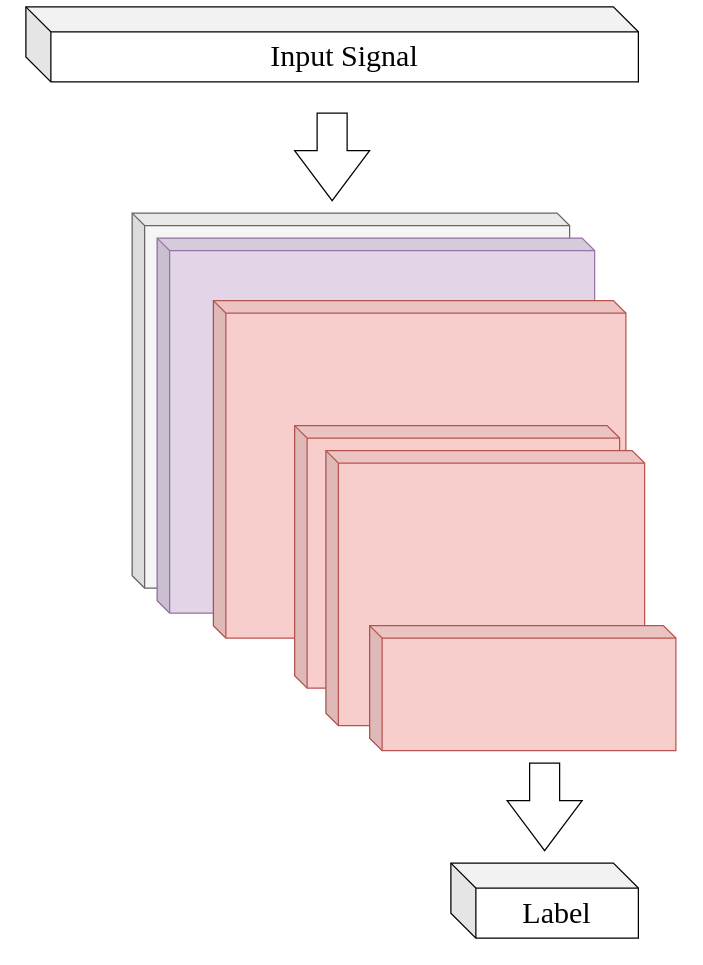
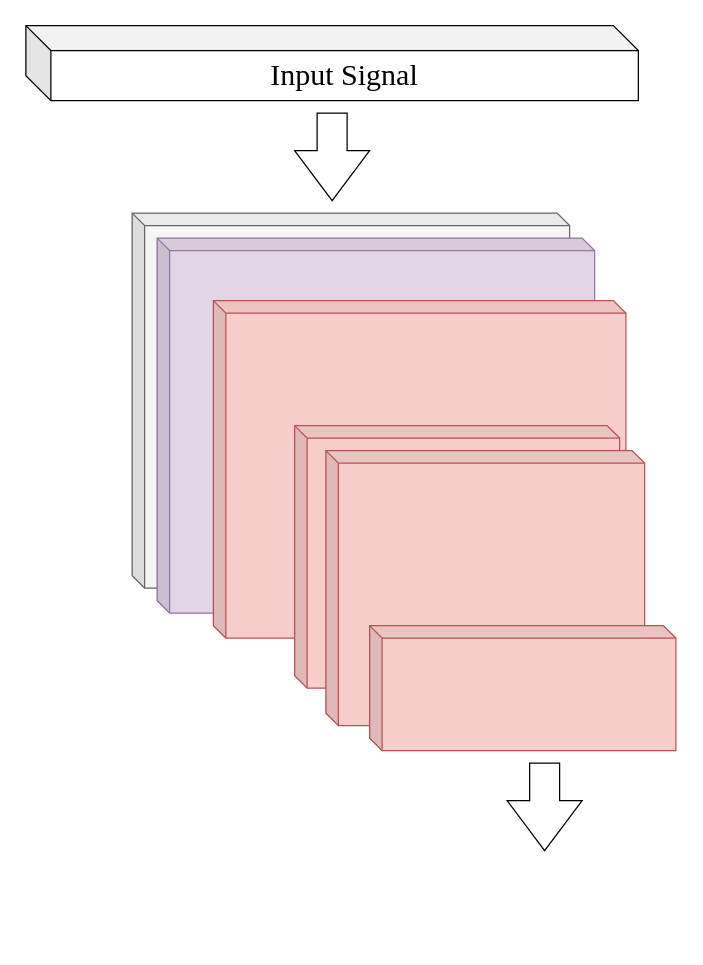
(332, 44) -> (332, 63)
(544, 901) -> none
